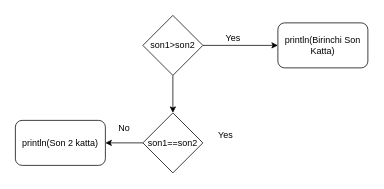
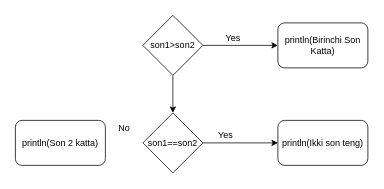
(112, 143) -> none
none -> (271, 143)
none -> (323, 143)
